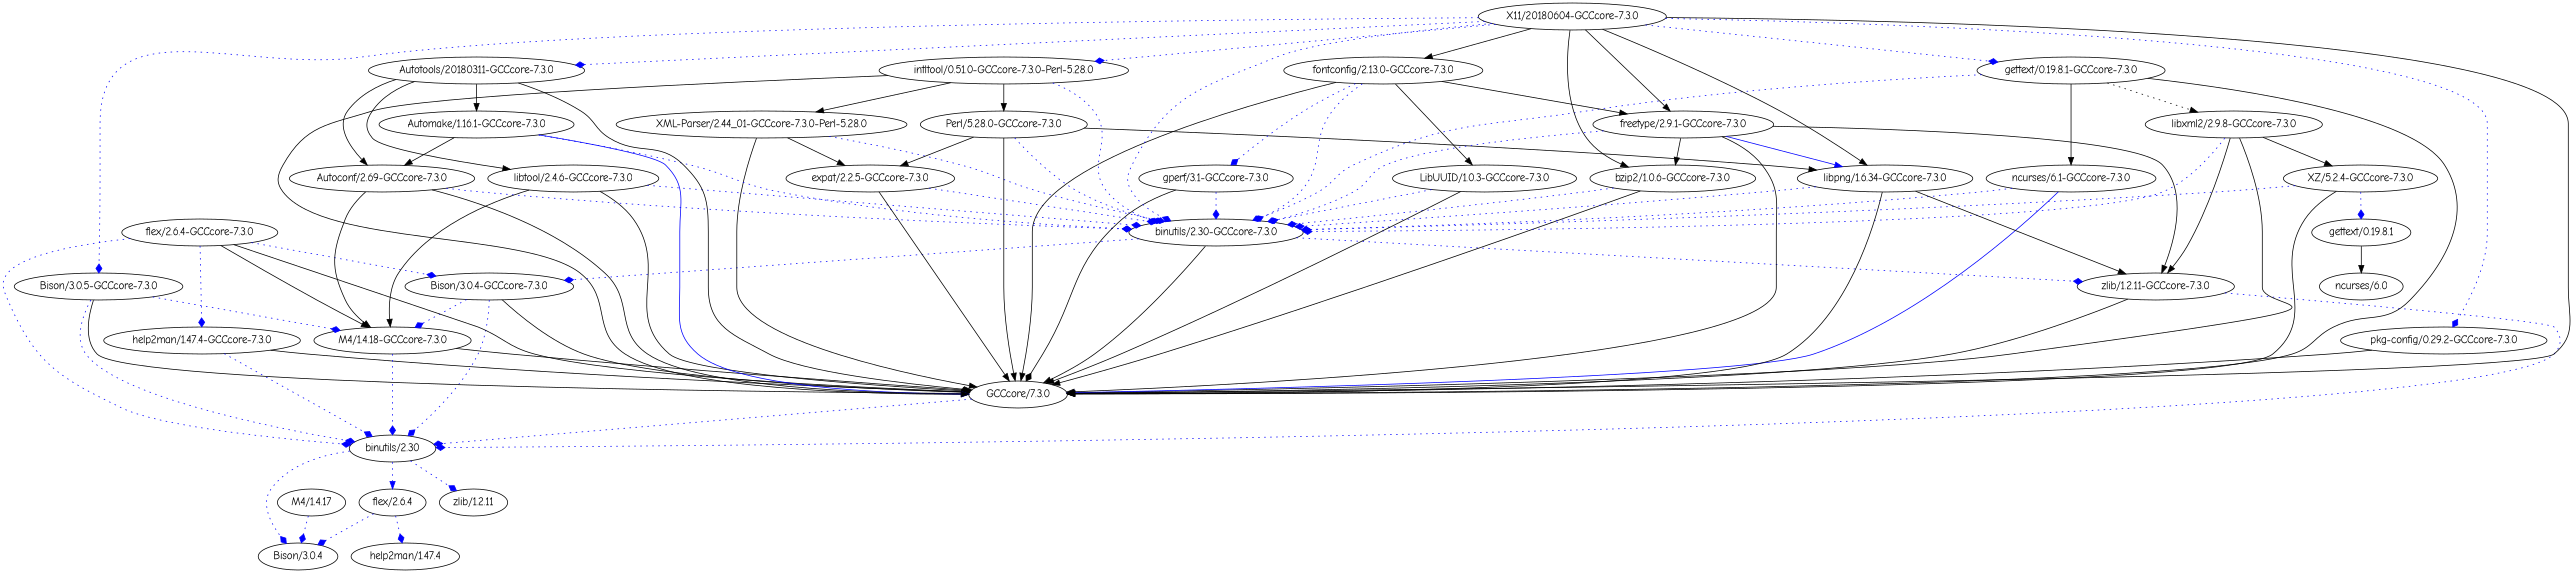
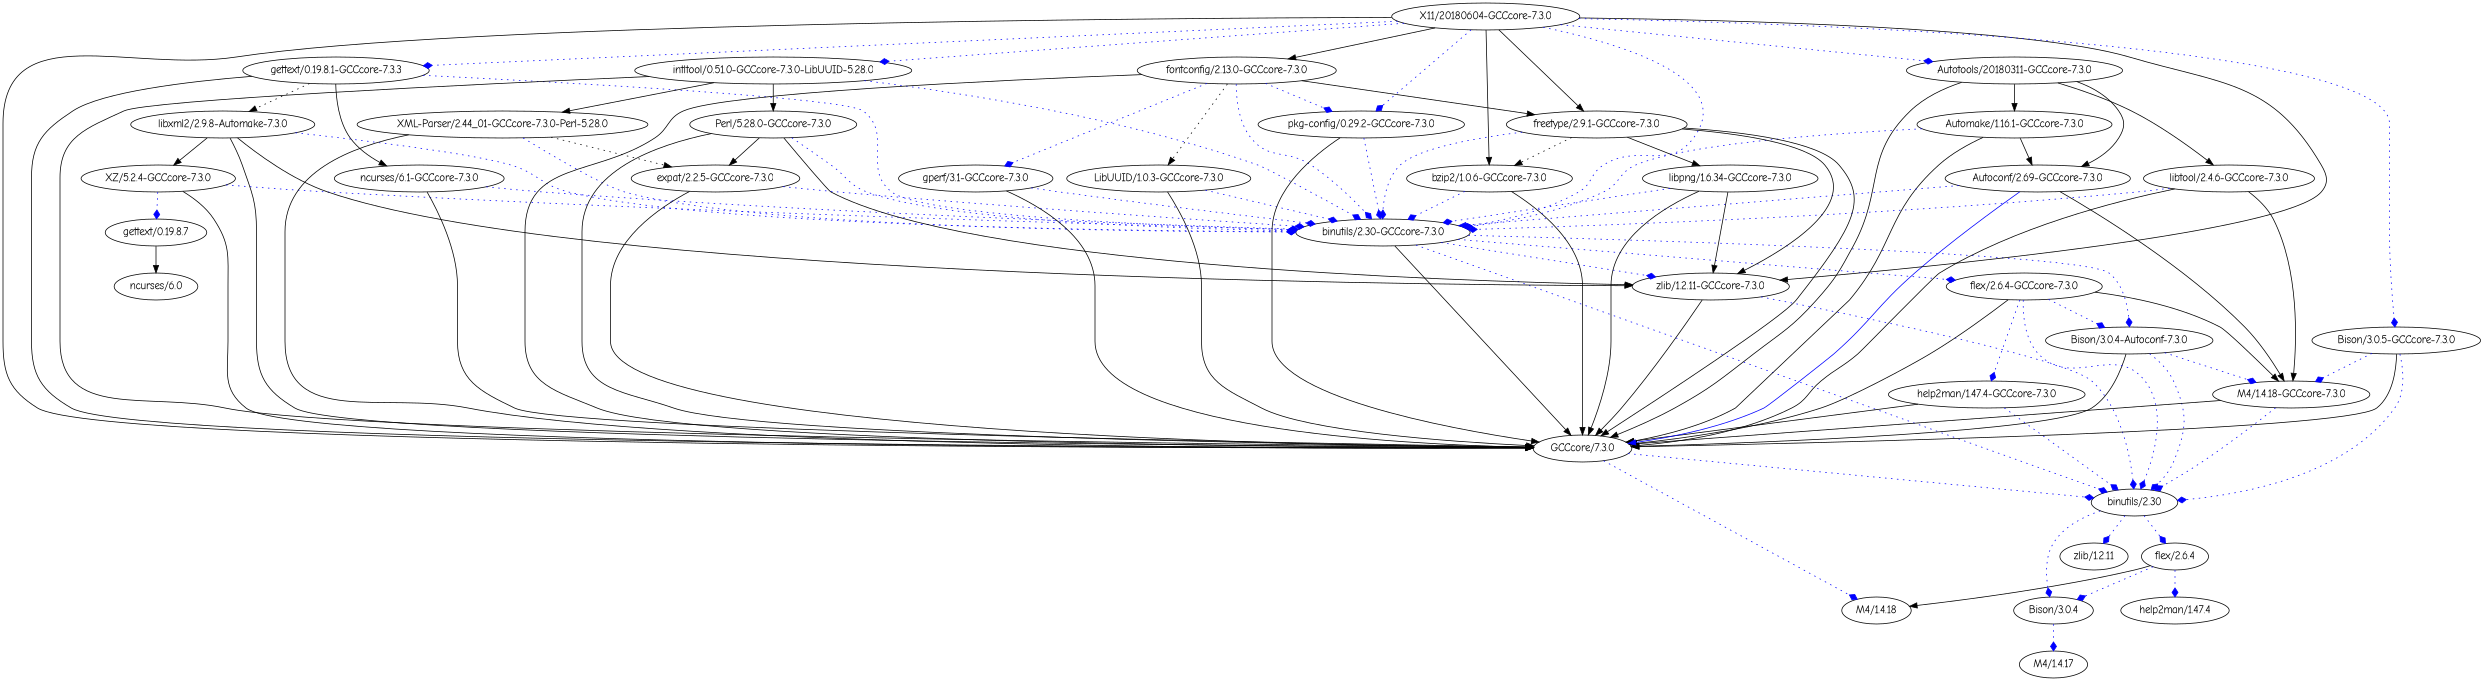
(1004, 70) -> (773, 70)
(2071, 70) -> (336, 70)
(1729, 85) -> (2248, 93)
none -> (1295, 96)
(1431, 122) -> (1200, 121)
(2234, 124) -> (223, 124)
(1447, 145) -> (1188, 262)
(1679, 148) -> (1546, 150)
(813, 150) -> (608, 151)
(1780, 151) -> (1660, 150)
none -> (1371, 174)
(784, 214) -> (1712, 205)
(2361, 232) -> (156, 232)
none -> (1702, 259)
(1084, 265) -> (1201, 413)
(489, 286) -> (2129, 340)
(681, 329) -> (1832, 317)
(662, 361) -> (1843, 345)
none -> (1757, 367)
(1618, 374) -> (611, 419)
(393, 472) -> (2152, 526)
(306, 525) -> (2054, 633)
none -> (1876, 610)
